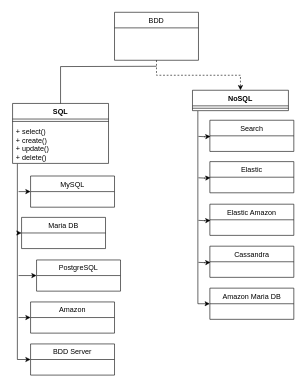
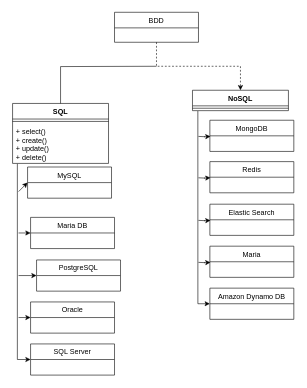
(156, 36) -> (156, 27)
(251, 128) -> (251, 128)
(251, 170) -> (251, 170)
(72, 192) -> (69, 183)
(251, 212) -> (251, 212)
(63, 233) -> (72, 233)
(251, 254) -> (251, 254)
(251, 296) -> (251, 296)
(72, 310) -> (72, 310)
(72, 352) -> (72, 352)
